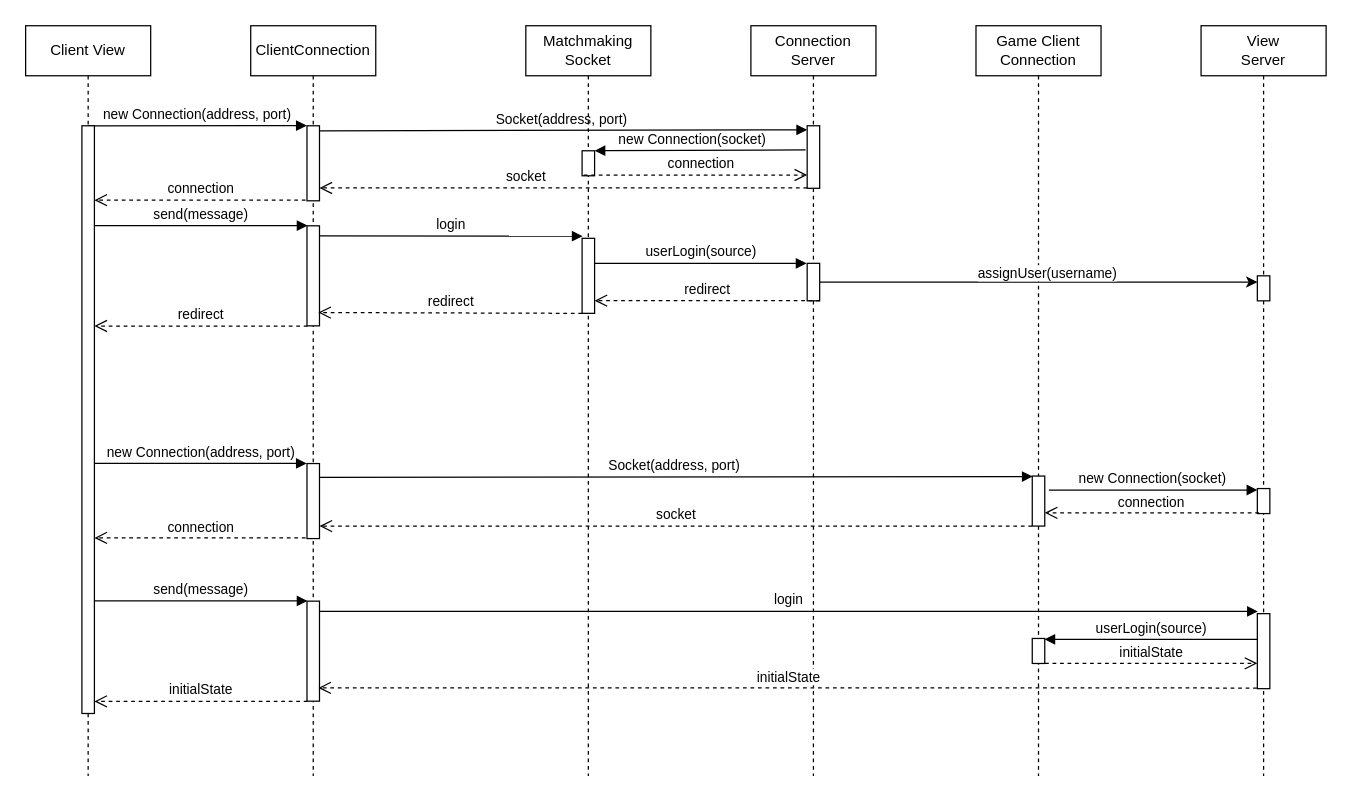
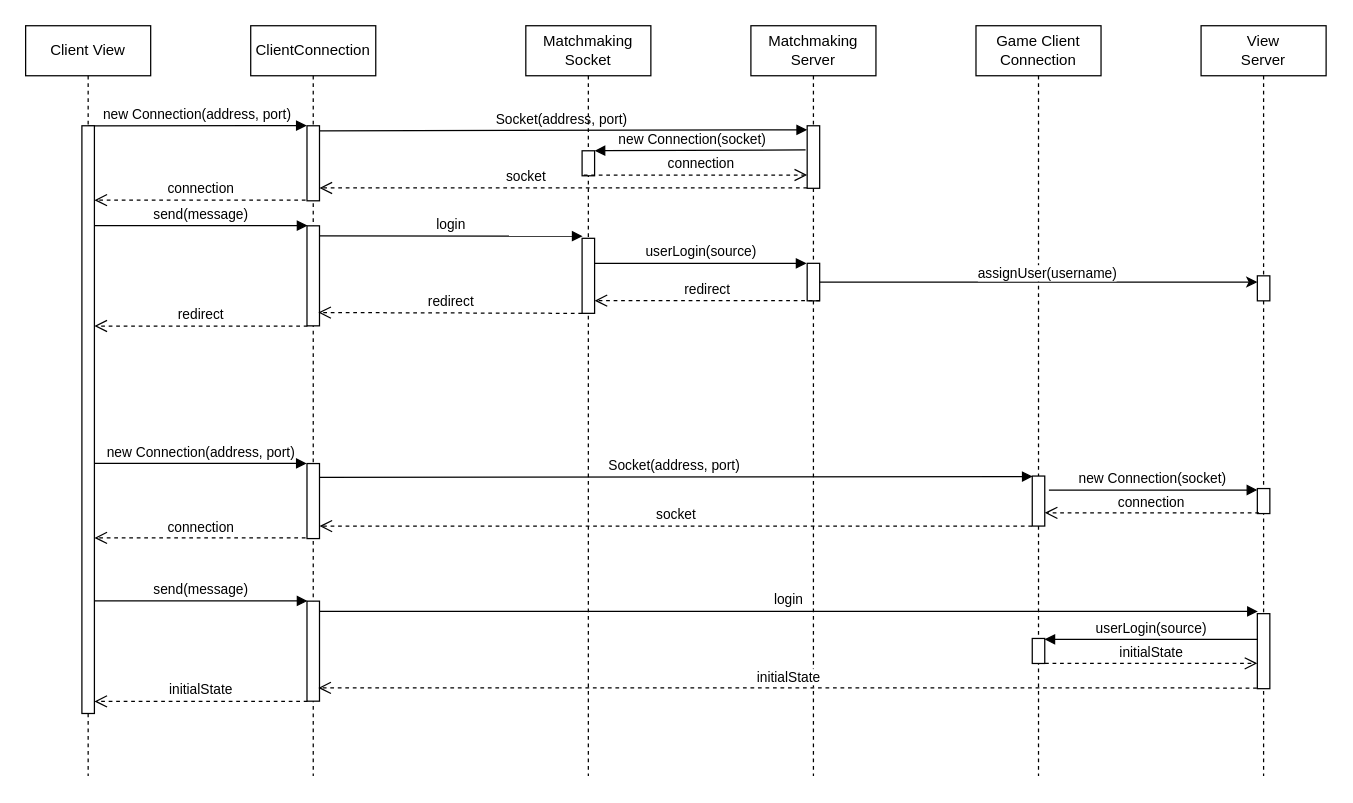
(813, 51) -> (813, 51)
